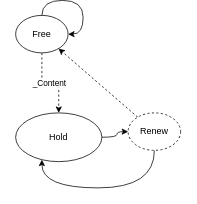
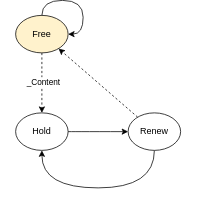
(42, 34) -> (42, 34)
(154, 132) -> (154, 132)
(59, 137) -> (42, 132)
